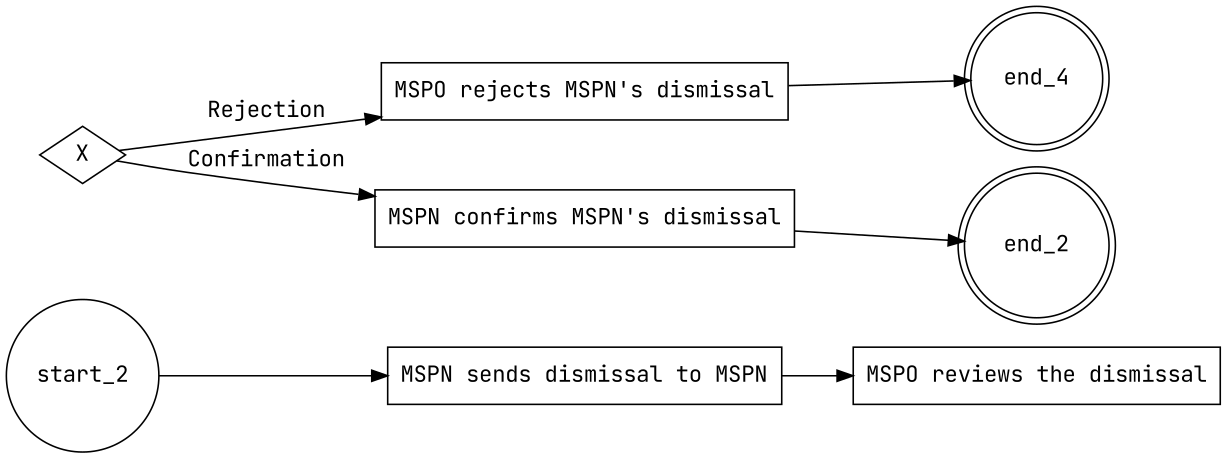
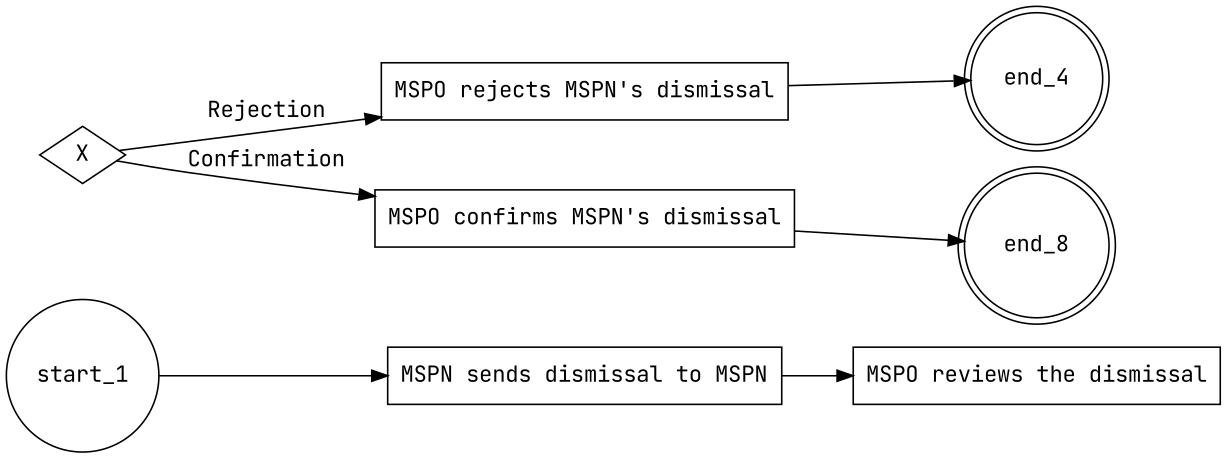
(585, 218) -> (585, 218)
(1037, 245) -> (1037, 245)
(83, 376) -> (83, 376)
